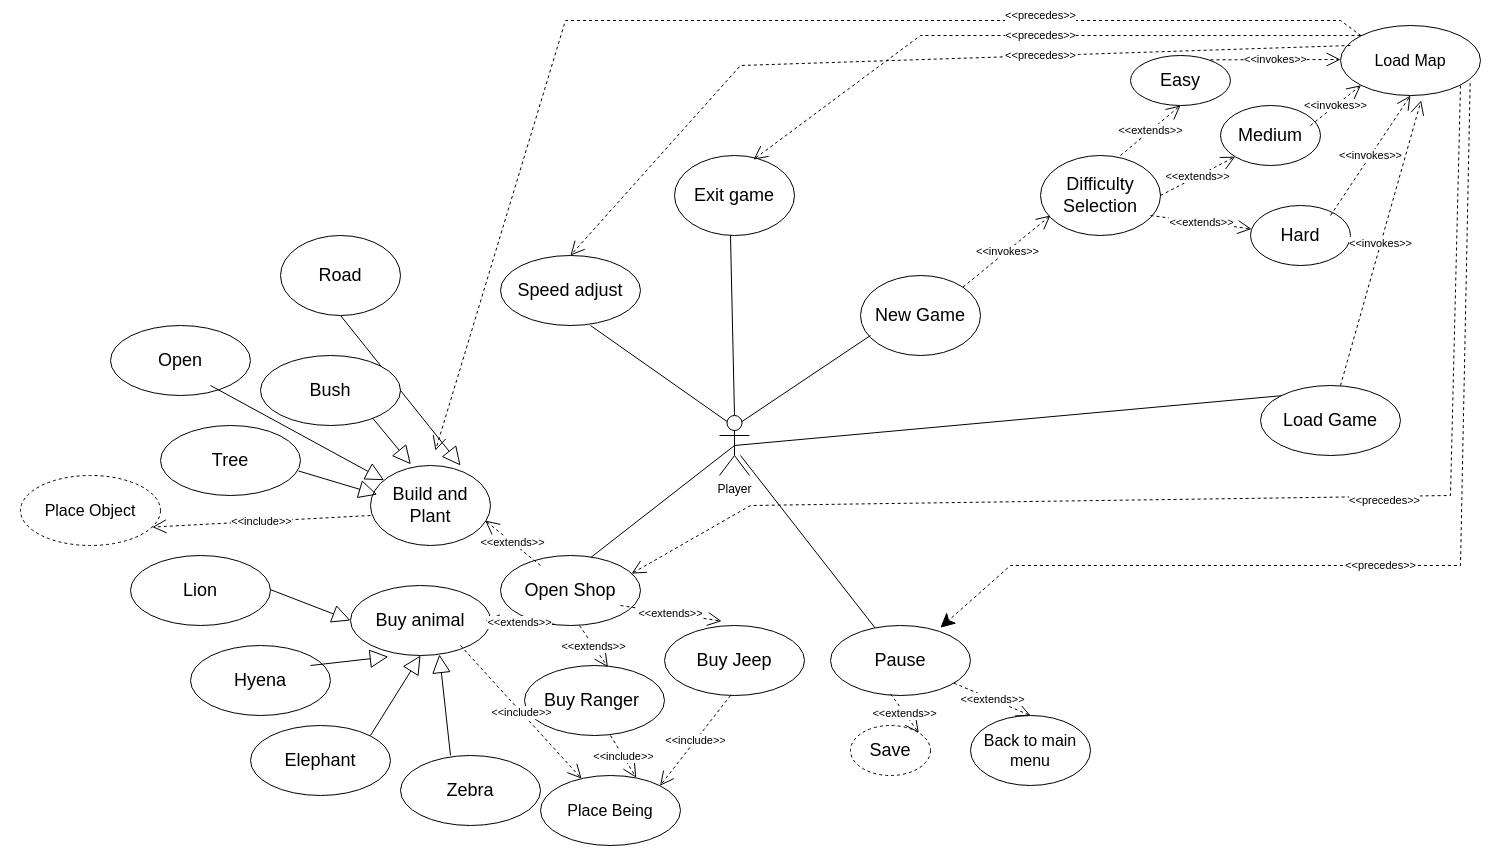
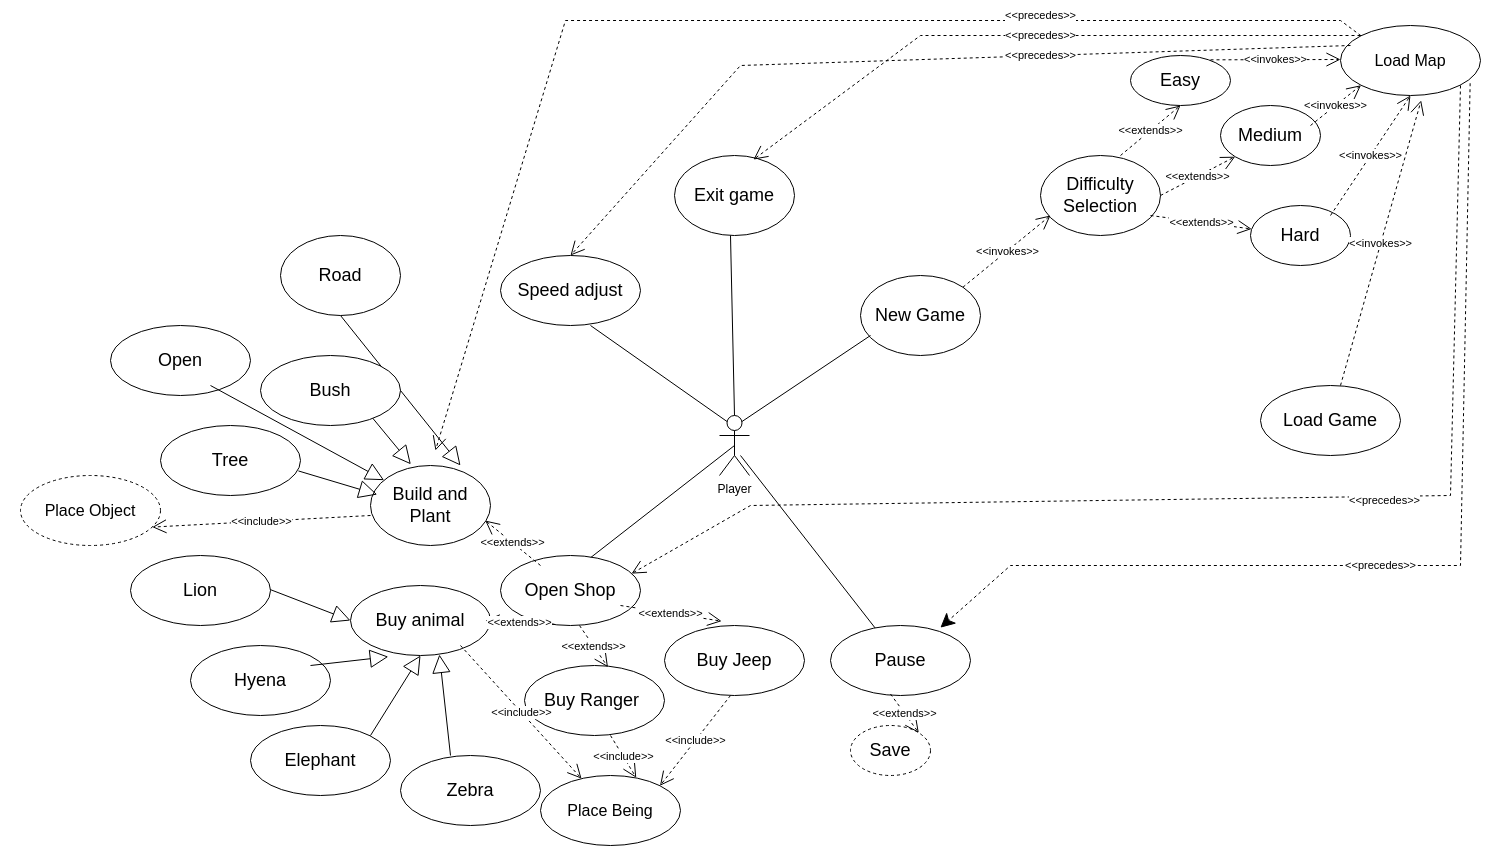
(1009, 421) -> none
(991, 699) -> none
(1031, 751) -> none
